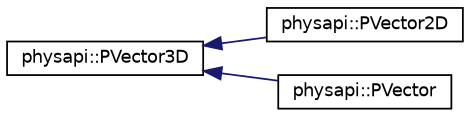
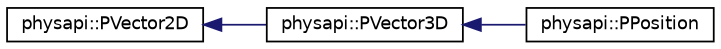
(244, 40) -> (244, 25)
(365, 92) -> (620, 25)
